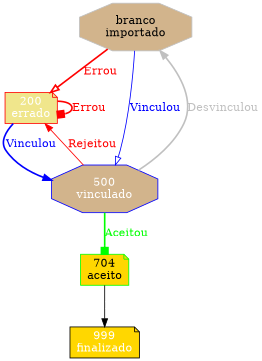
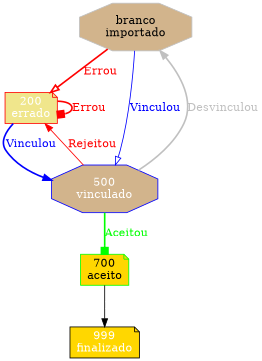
(105, 270) -> (105, 270)
